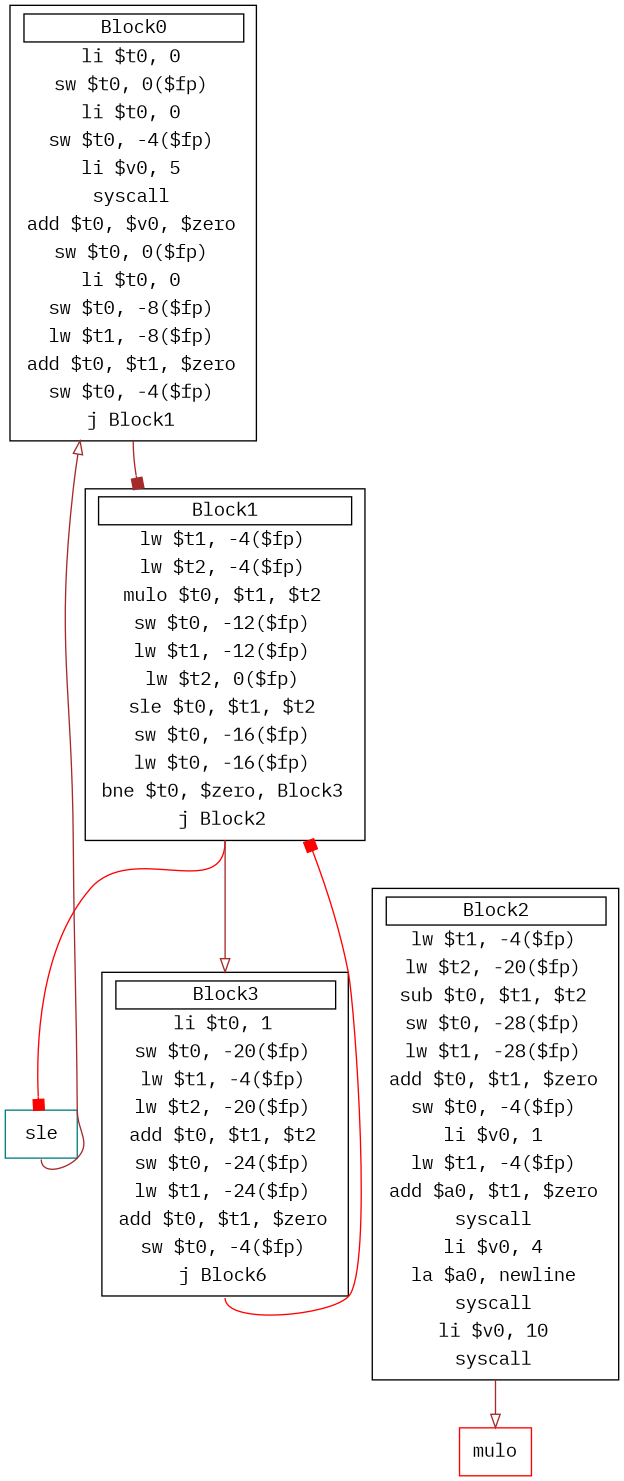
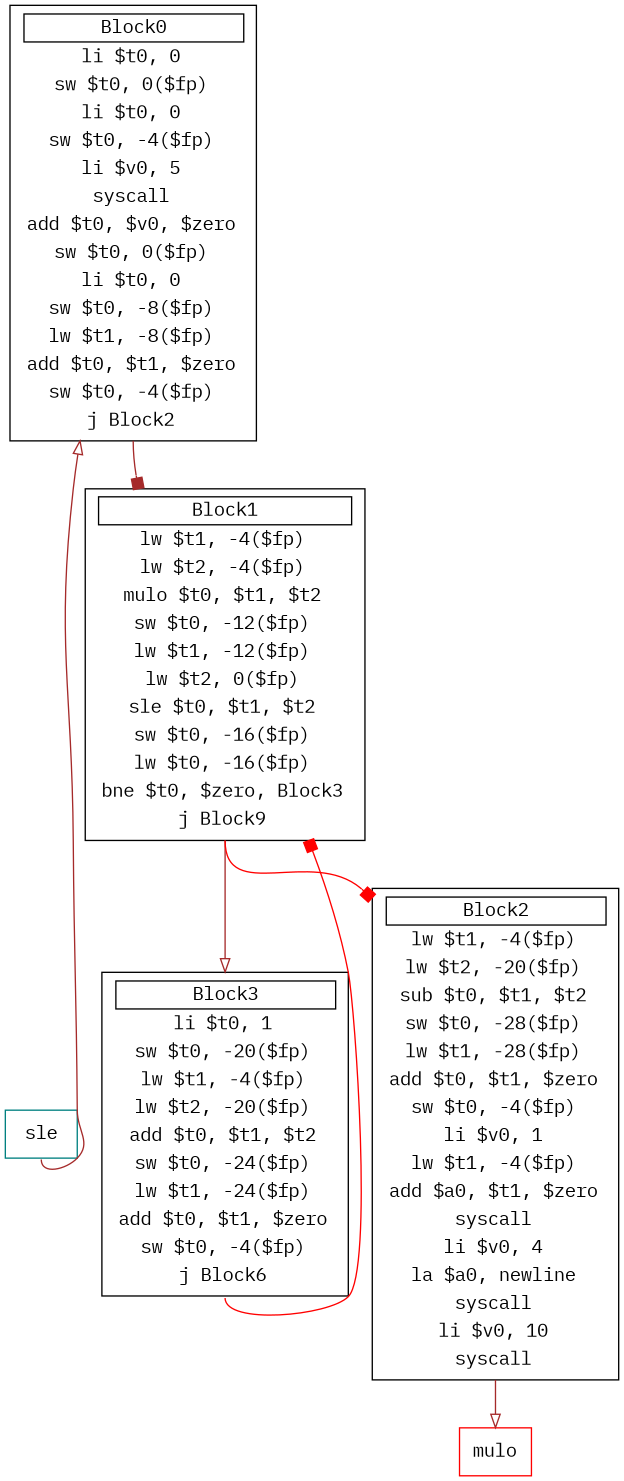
(131, 420) -> (131, 420)
(222, 819) -> (222, 819)
(84, 898) -> (285, 872)
